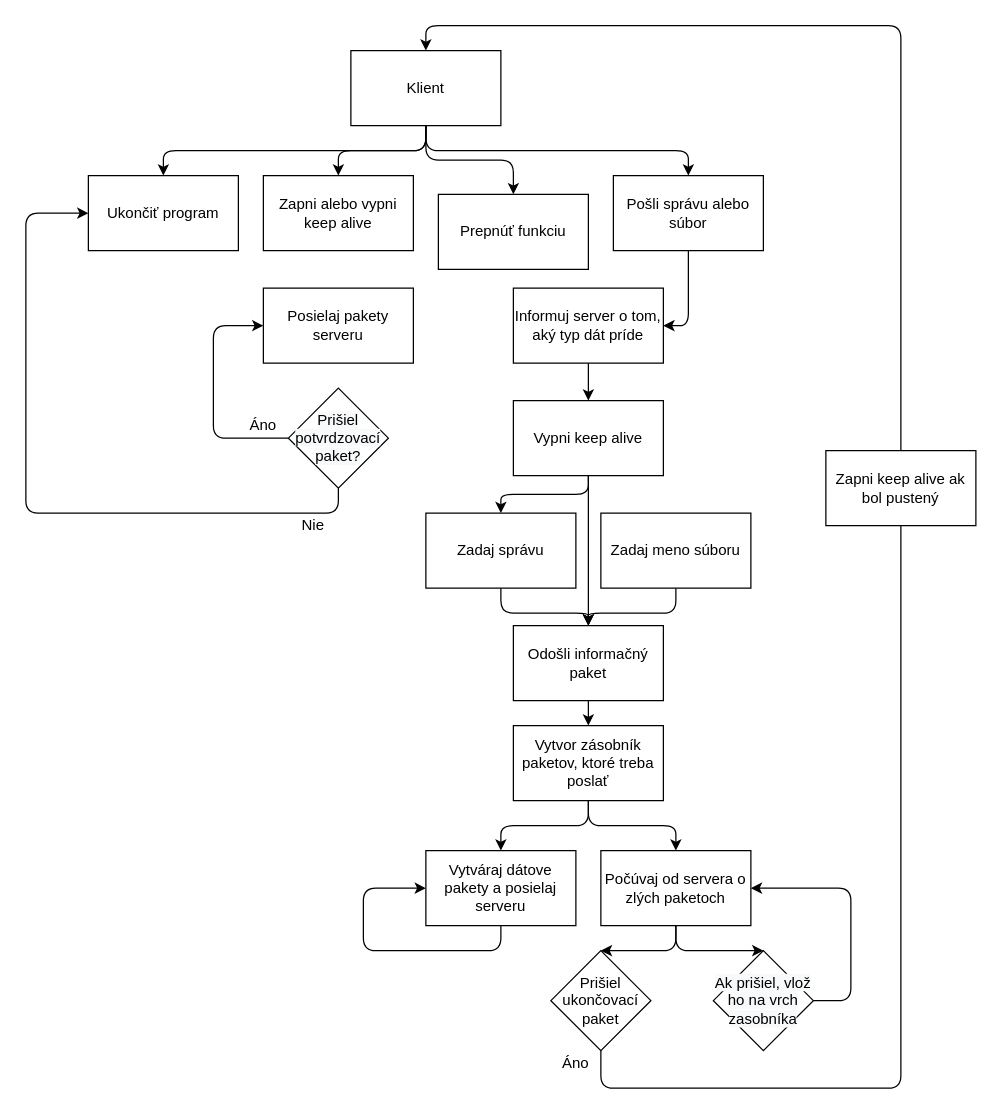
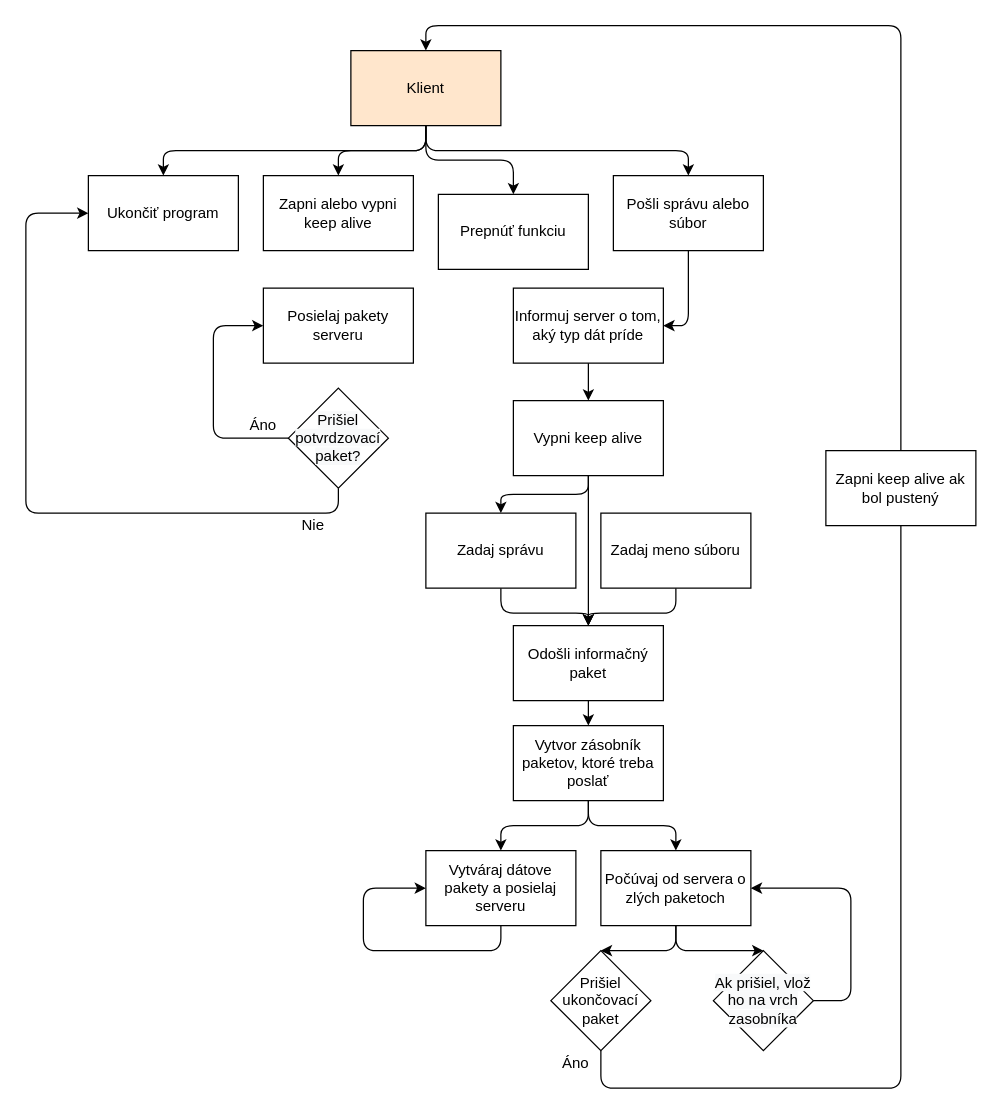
(426, 88) -> (426, 88)
